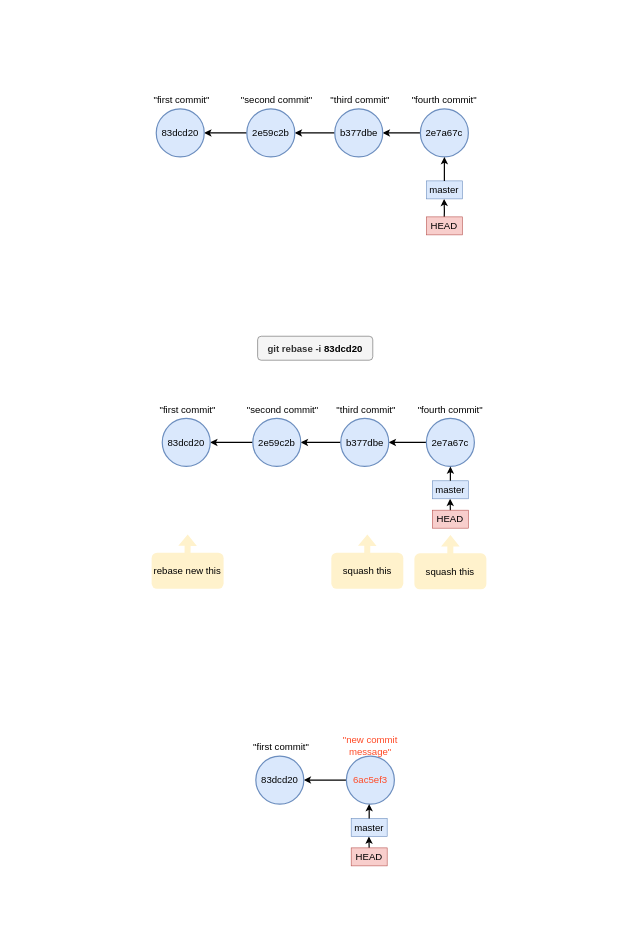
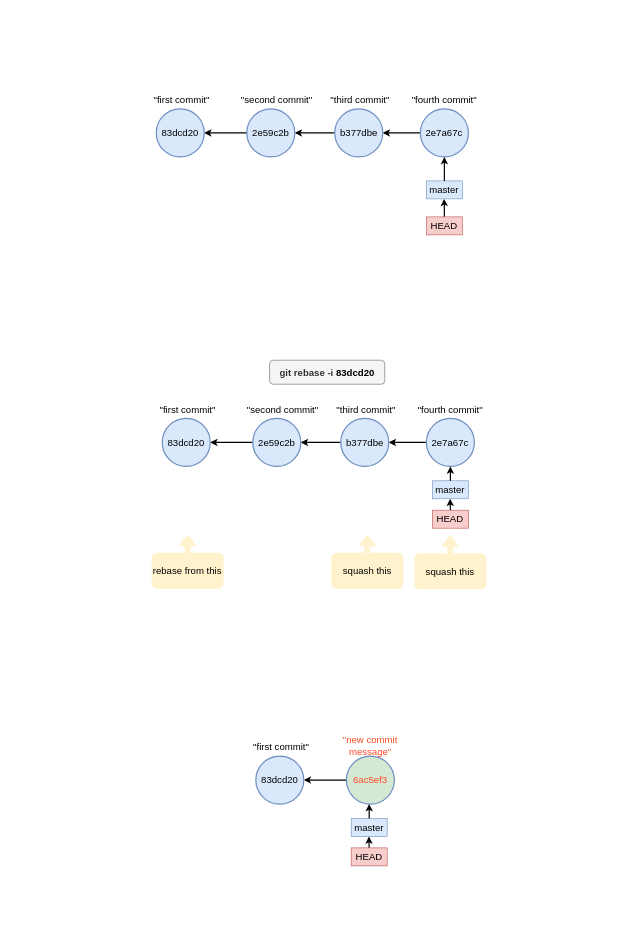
(315, 348) -> (327, 372)
(188, 571) -> (188, 571)
(371, 780) -> (371, 780)
